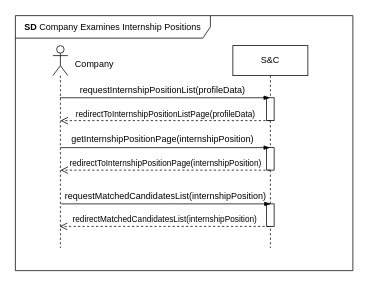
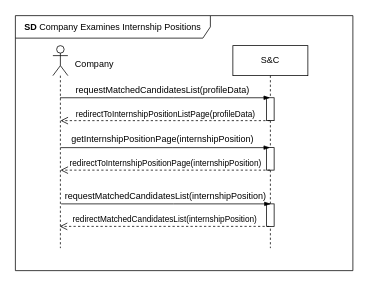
(163, 90) -> (163, 90)
